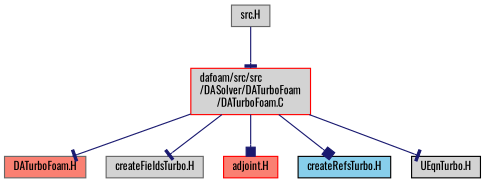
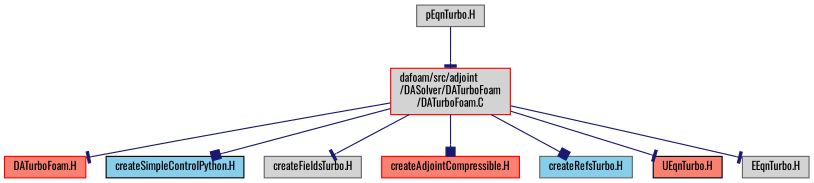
(251, 16) -> (451, 16)
(251, 91) -> (451, 91)
(45, 167) -> (45, 167)
none -> (175, 167)
(251, 167) -> (451, 167)
(344, 167) -> (586, 167)
(446, 167) -> (688, 167)
none -> (776, 167)
